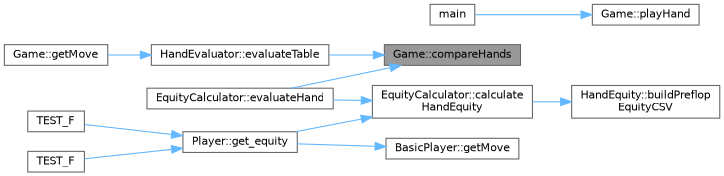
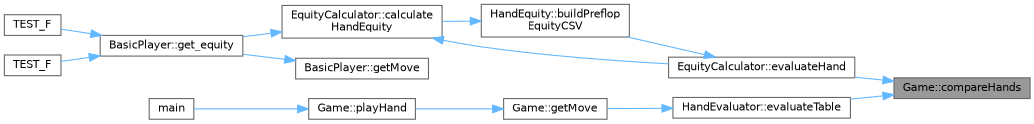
none -> (666, 46)
none -> (454, 109)
(240, 142) -> (172, 46)
